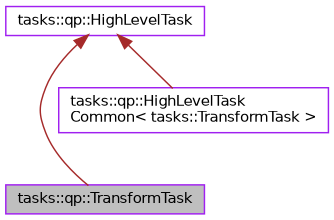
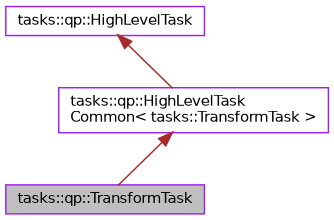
(41, 118) -> (140, 164)
